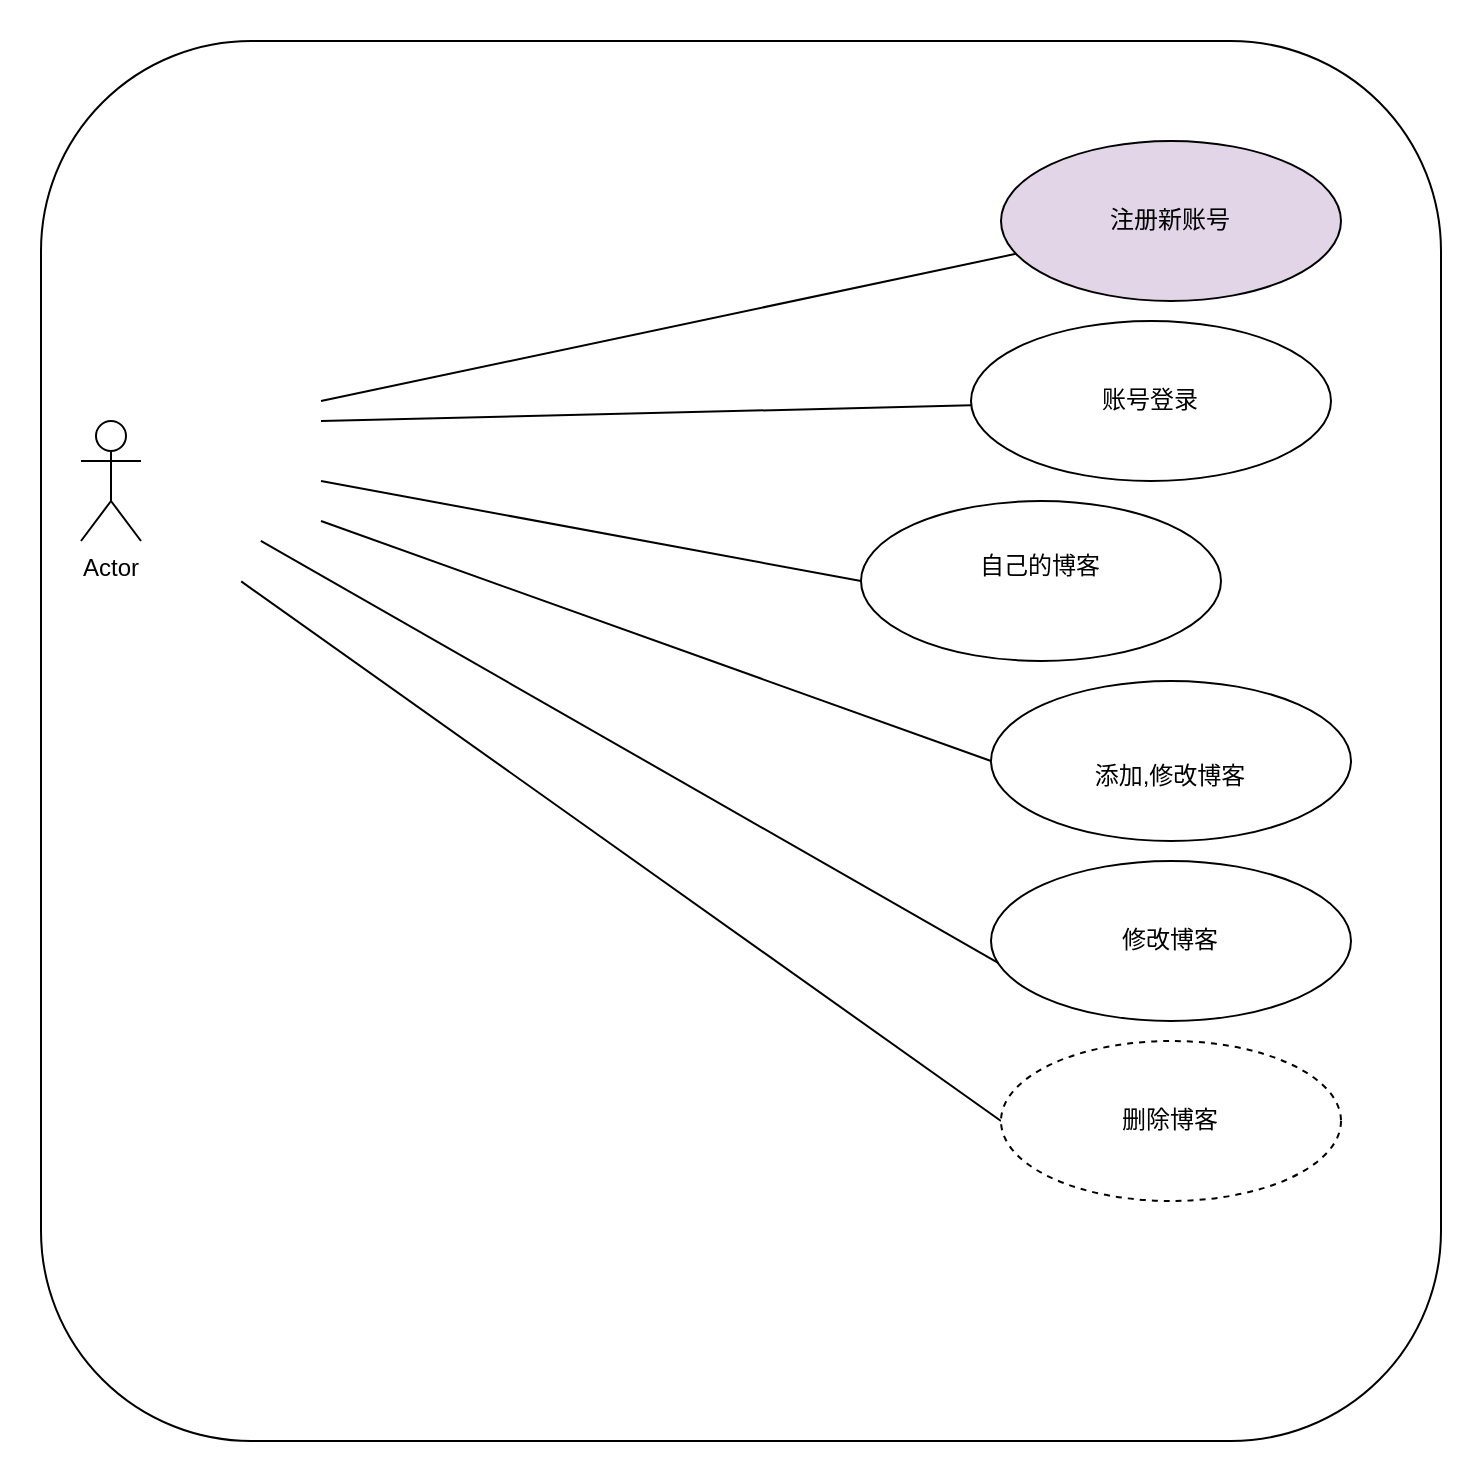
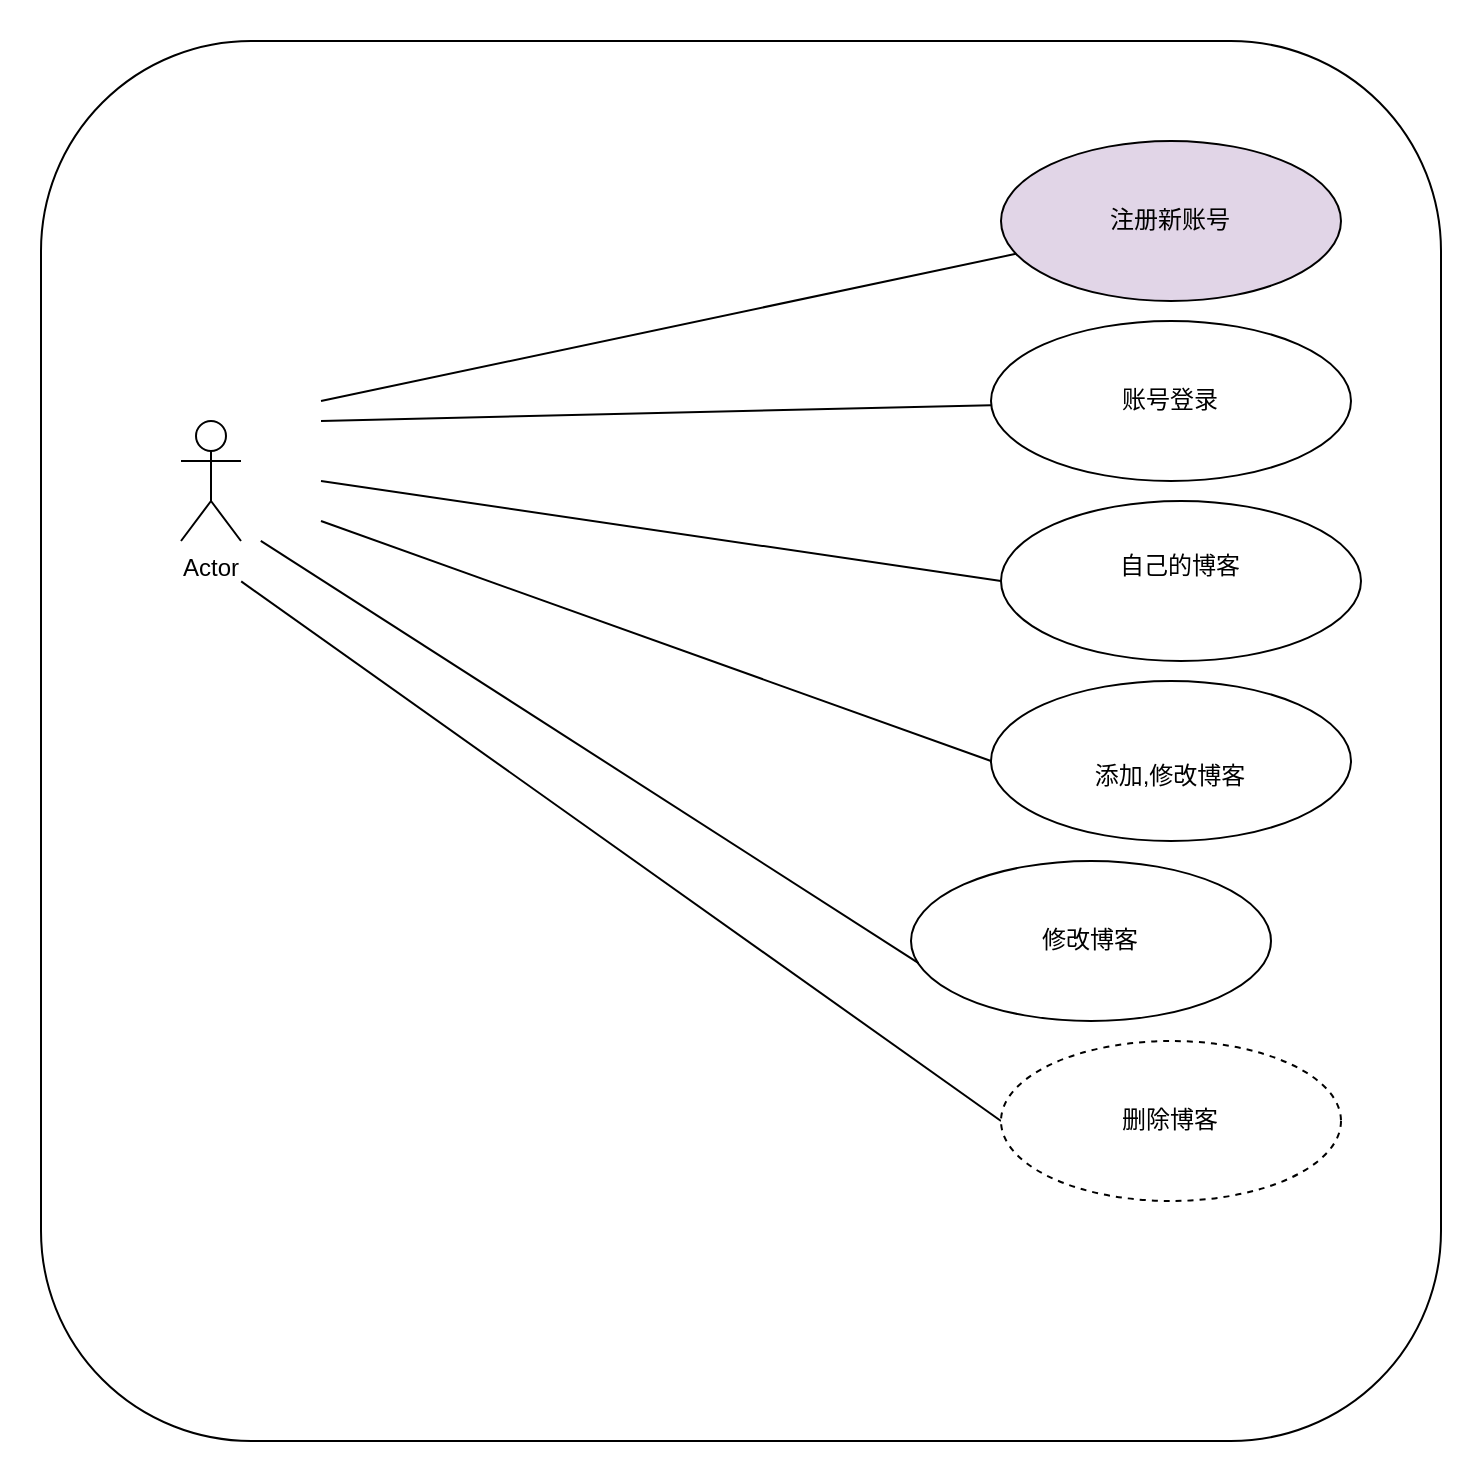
(1151, 401) -> (1171, 401)
(111, 481) -> (211, 481)
(1041, 581) -> (1181, 581)
(1171, 941) -> (1091, 941)
